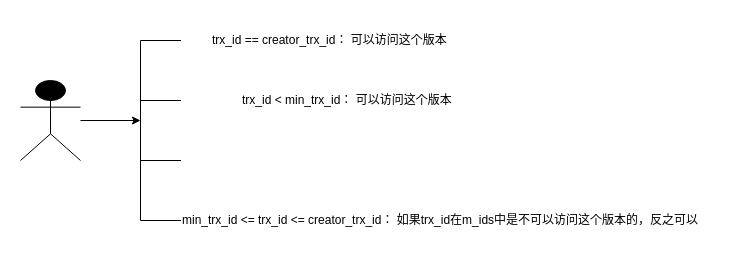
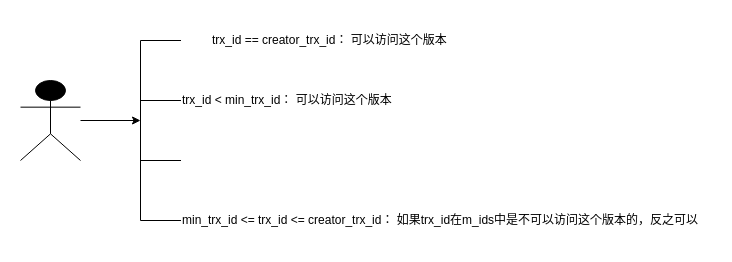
(371, 101) -> (311, 101)
